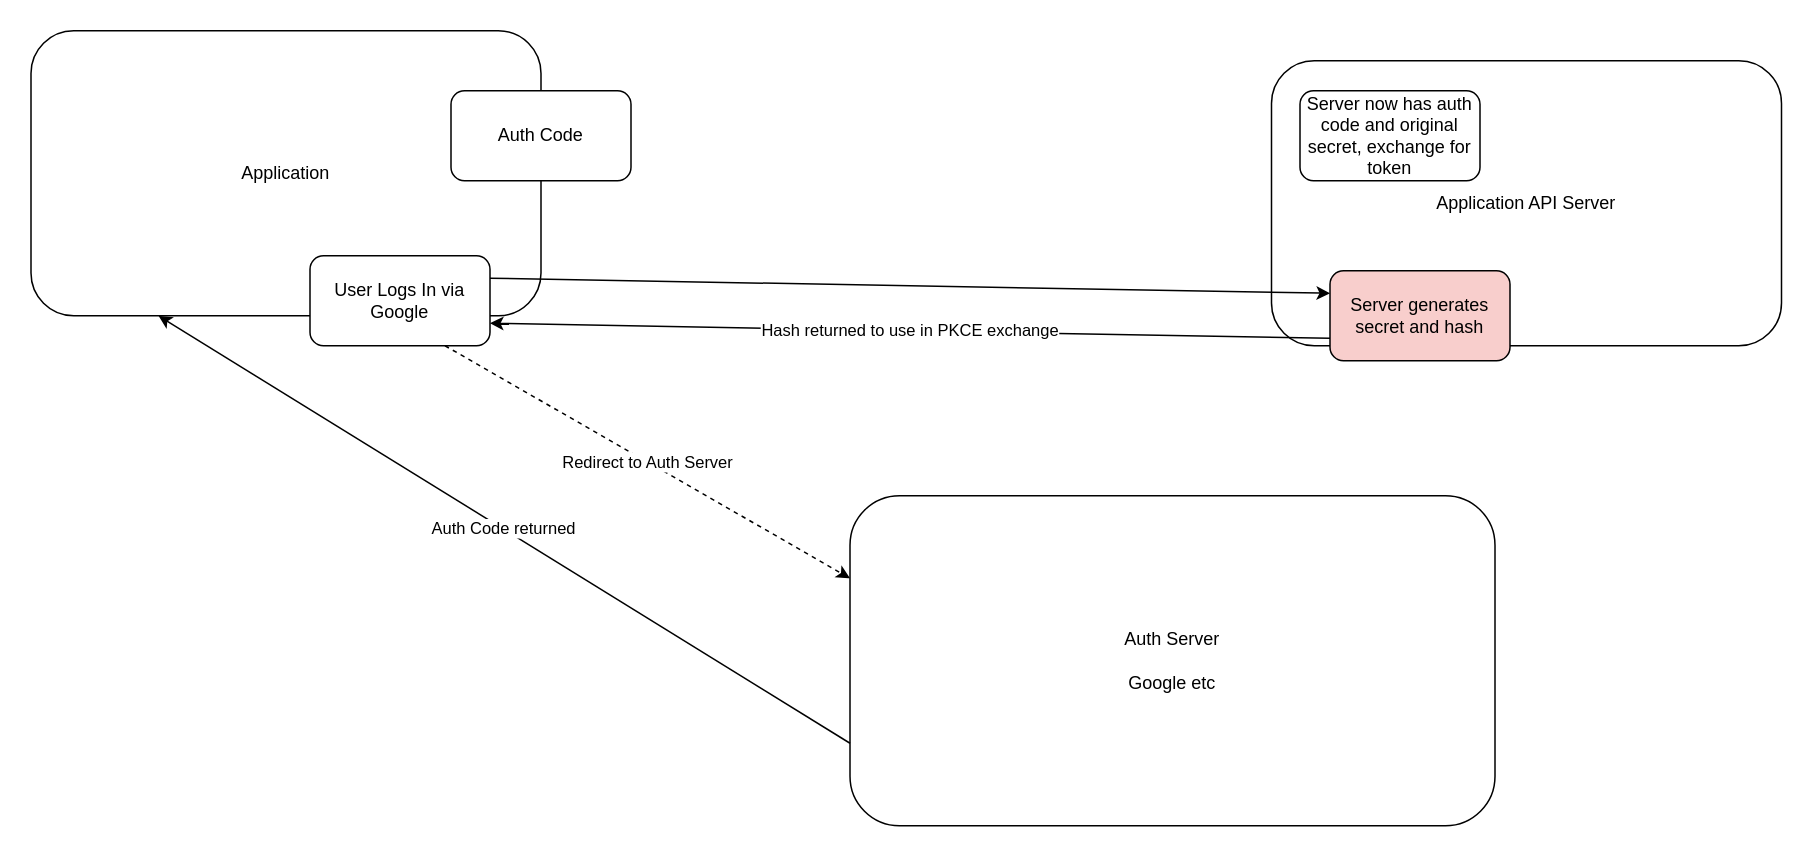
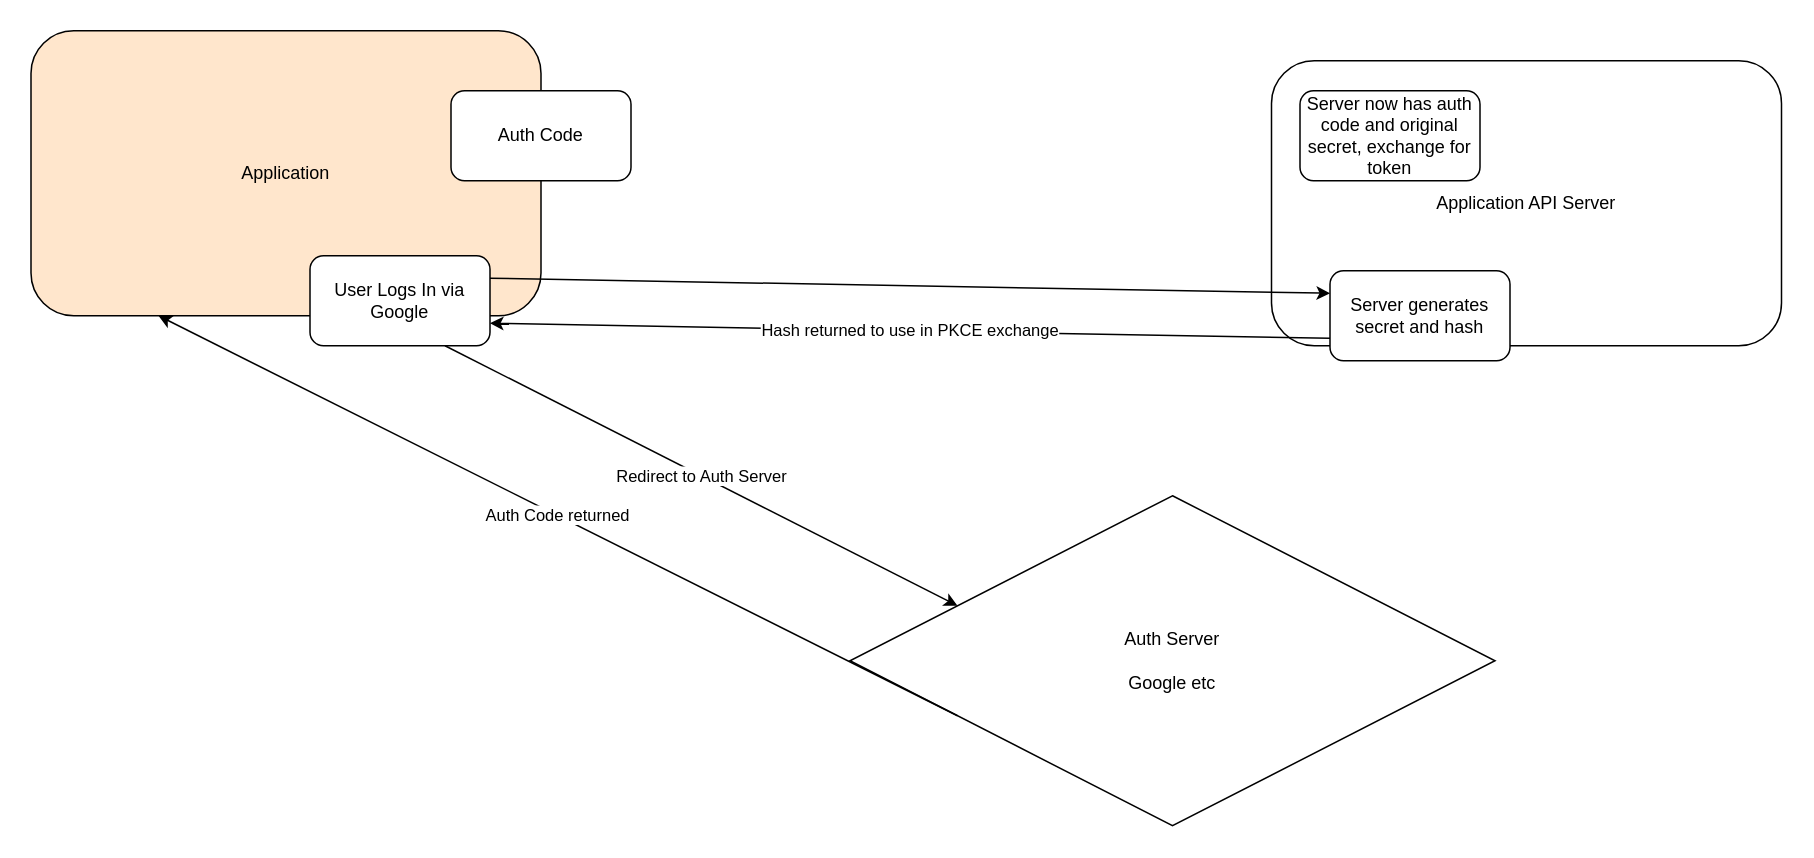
(286, 173) -> (286, 173)
(1420, 316) -> (1420, 316)
(740, 515) -> (696, 473)
(1172, 661) -> (1172, 661)
